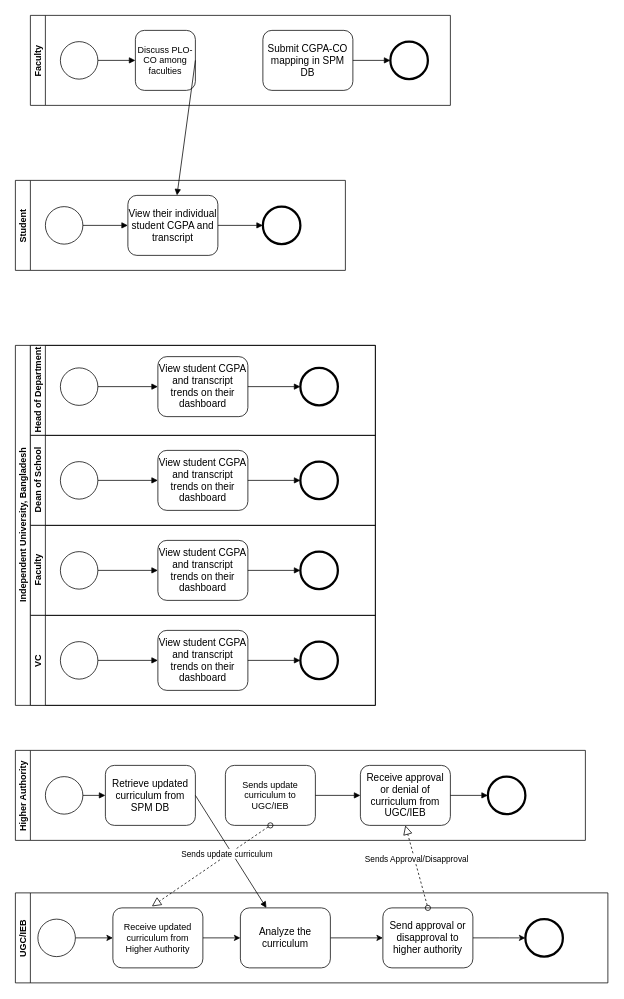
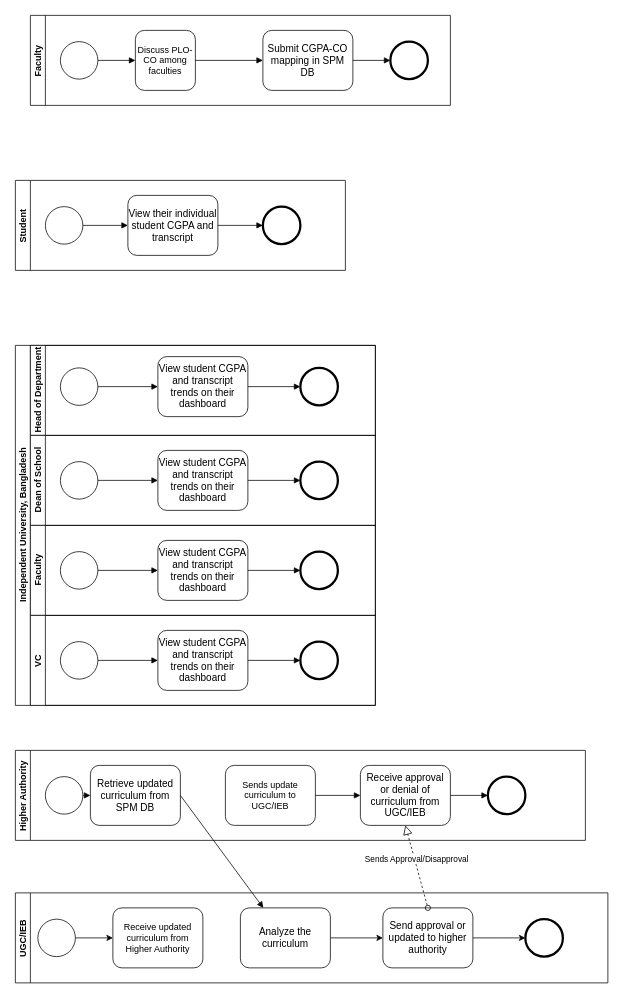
(187, 125) -> (226, 60)
(150, 795) -> (135, 795)
(214, 864) -> none
(234, 938) -> none
(428, 938) -> (428, 938)
